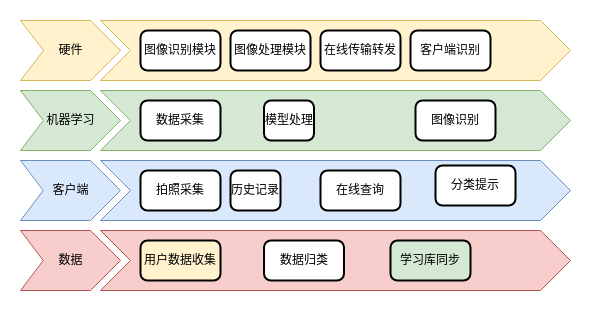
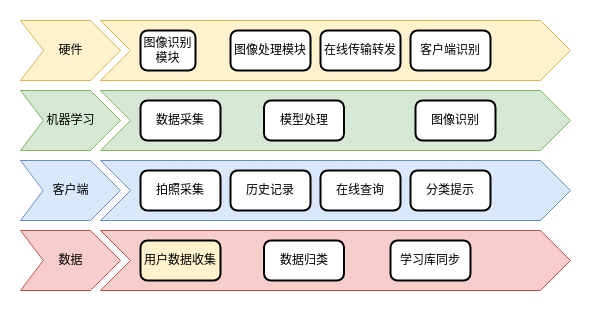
(181, 51) -> (168, 51)
(289, 121) -> (304, 121)
(476, 186) -> (451, 191)
(256, 191) -> (271, 191)
(431, 261) -> (431, 261)
